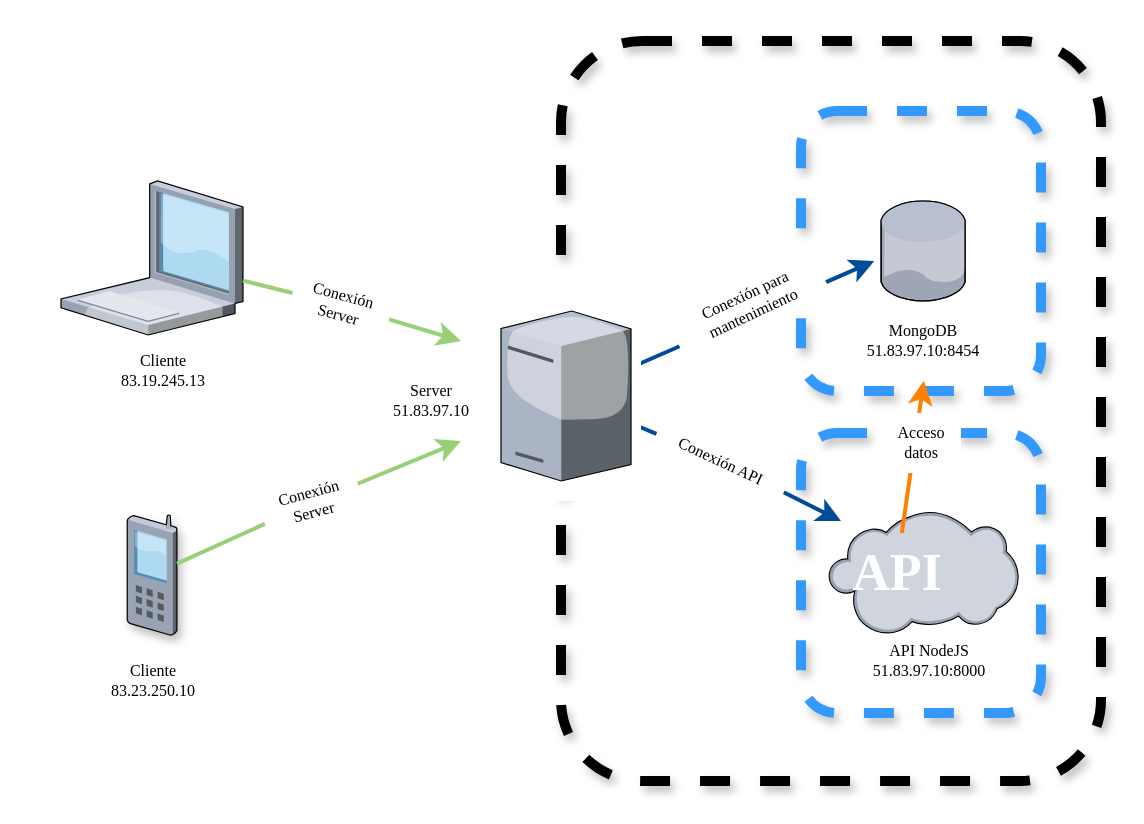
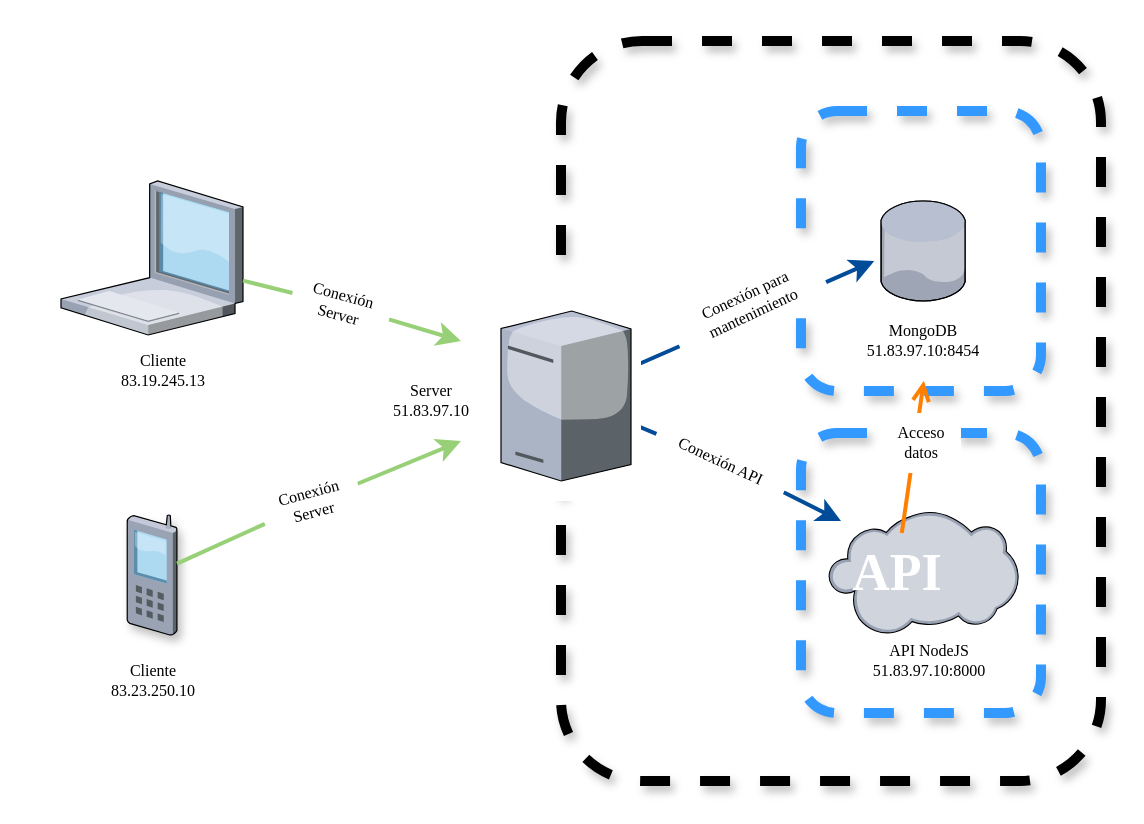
(921, 400) -> (921, 397)
